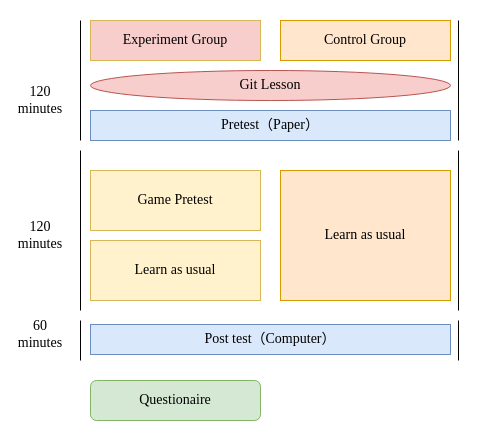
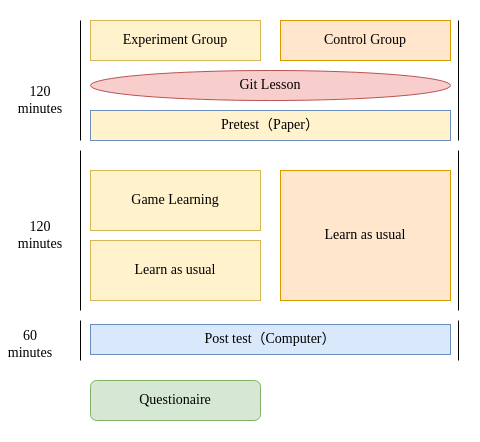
(176, 41) -> (176, 41)
(271, 126) -> (271, 126)
(176, 201) -> (176, 201)
(41, 335) -> (31, 345)
